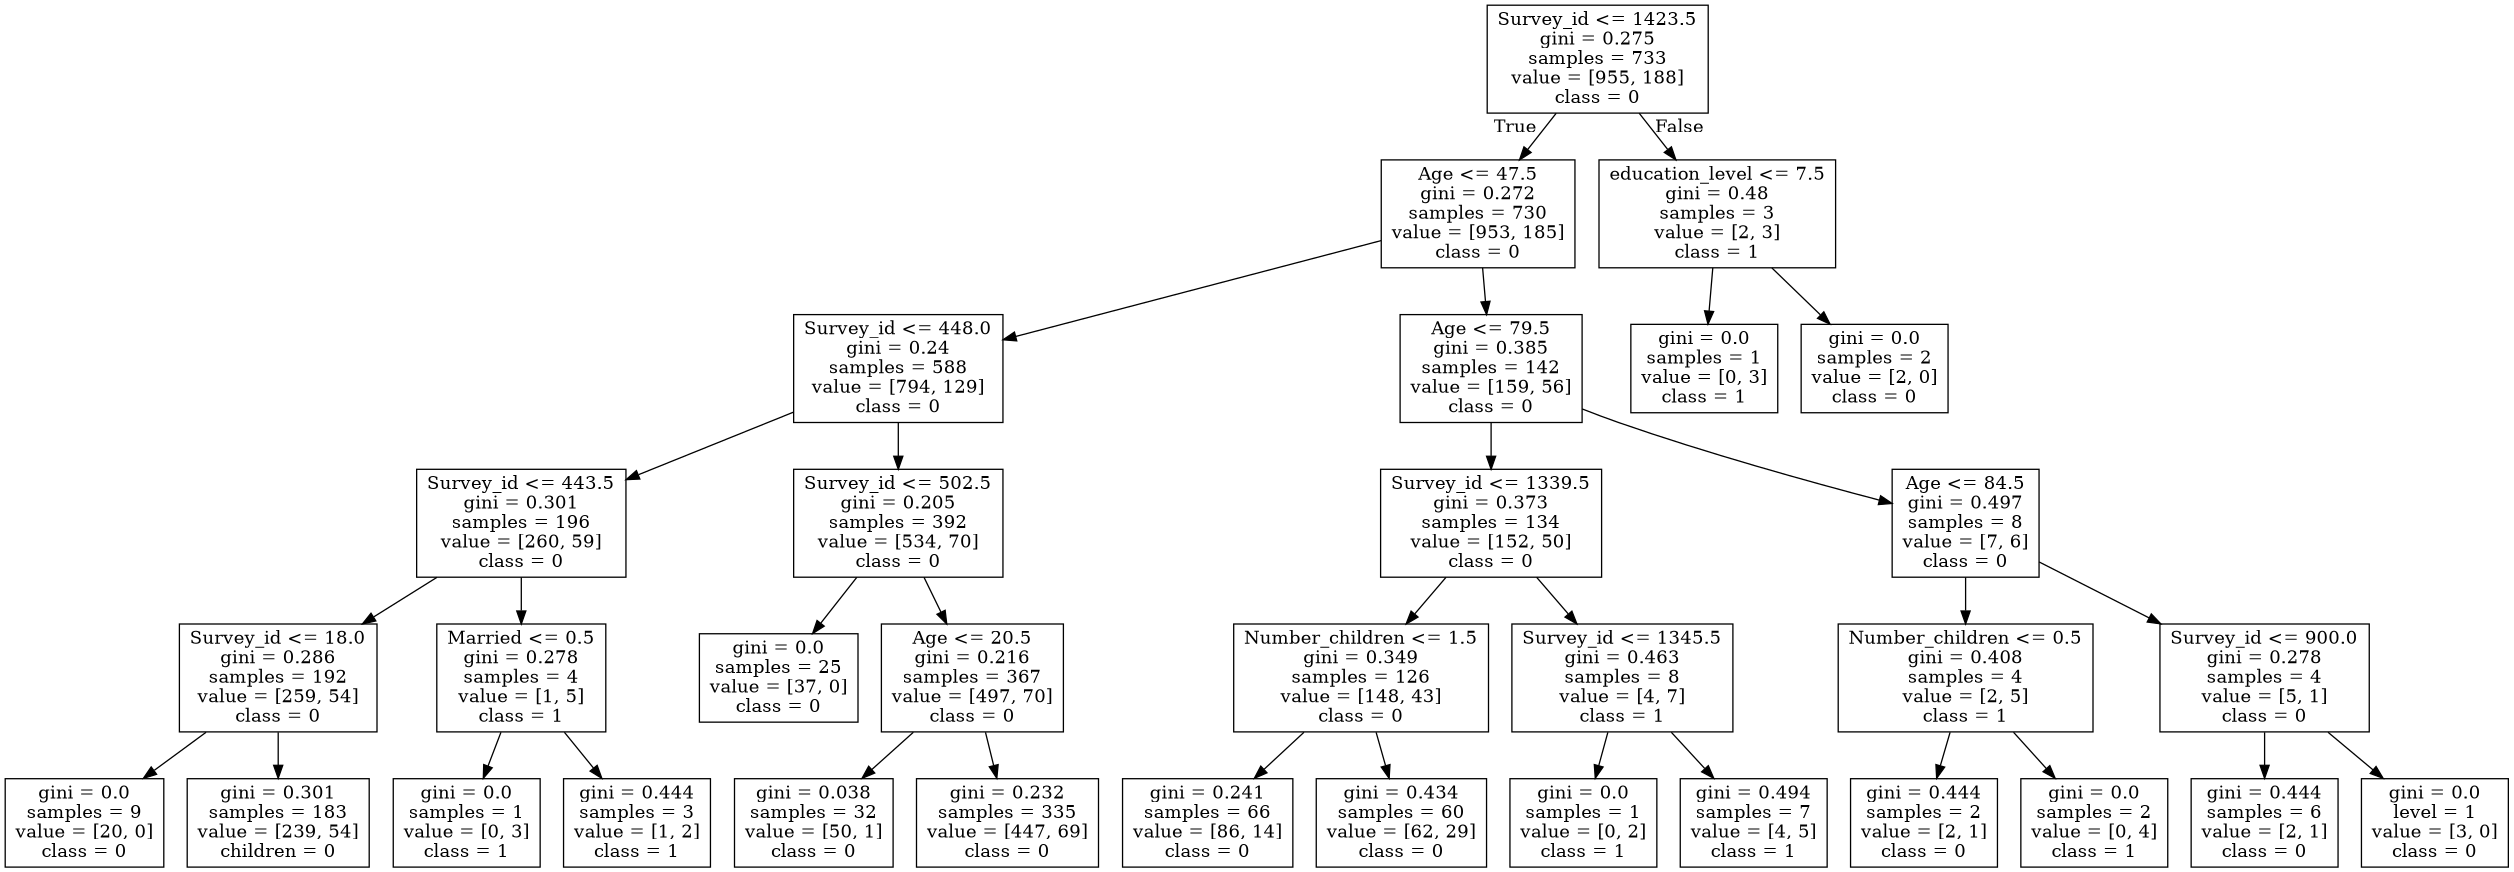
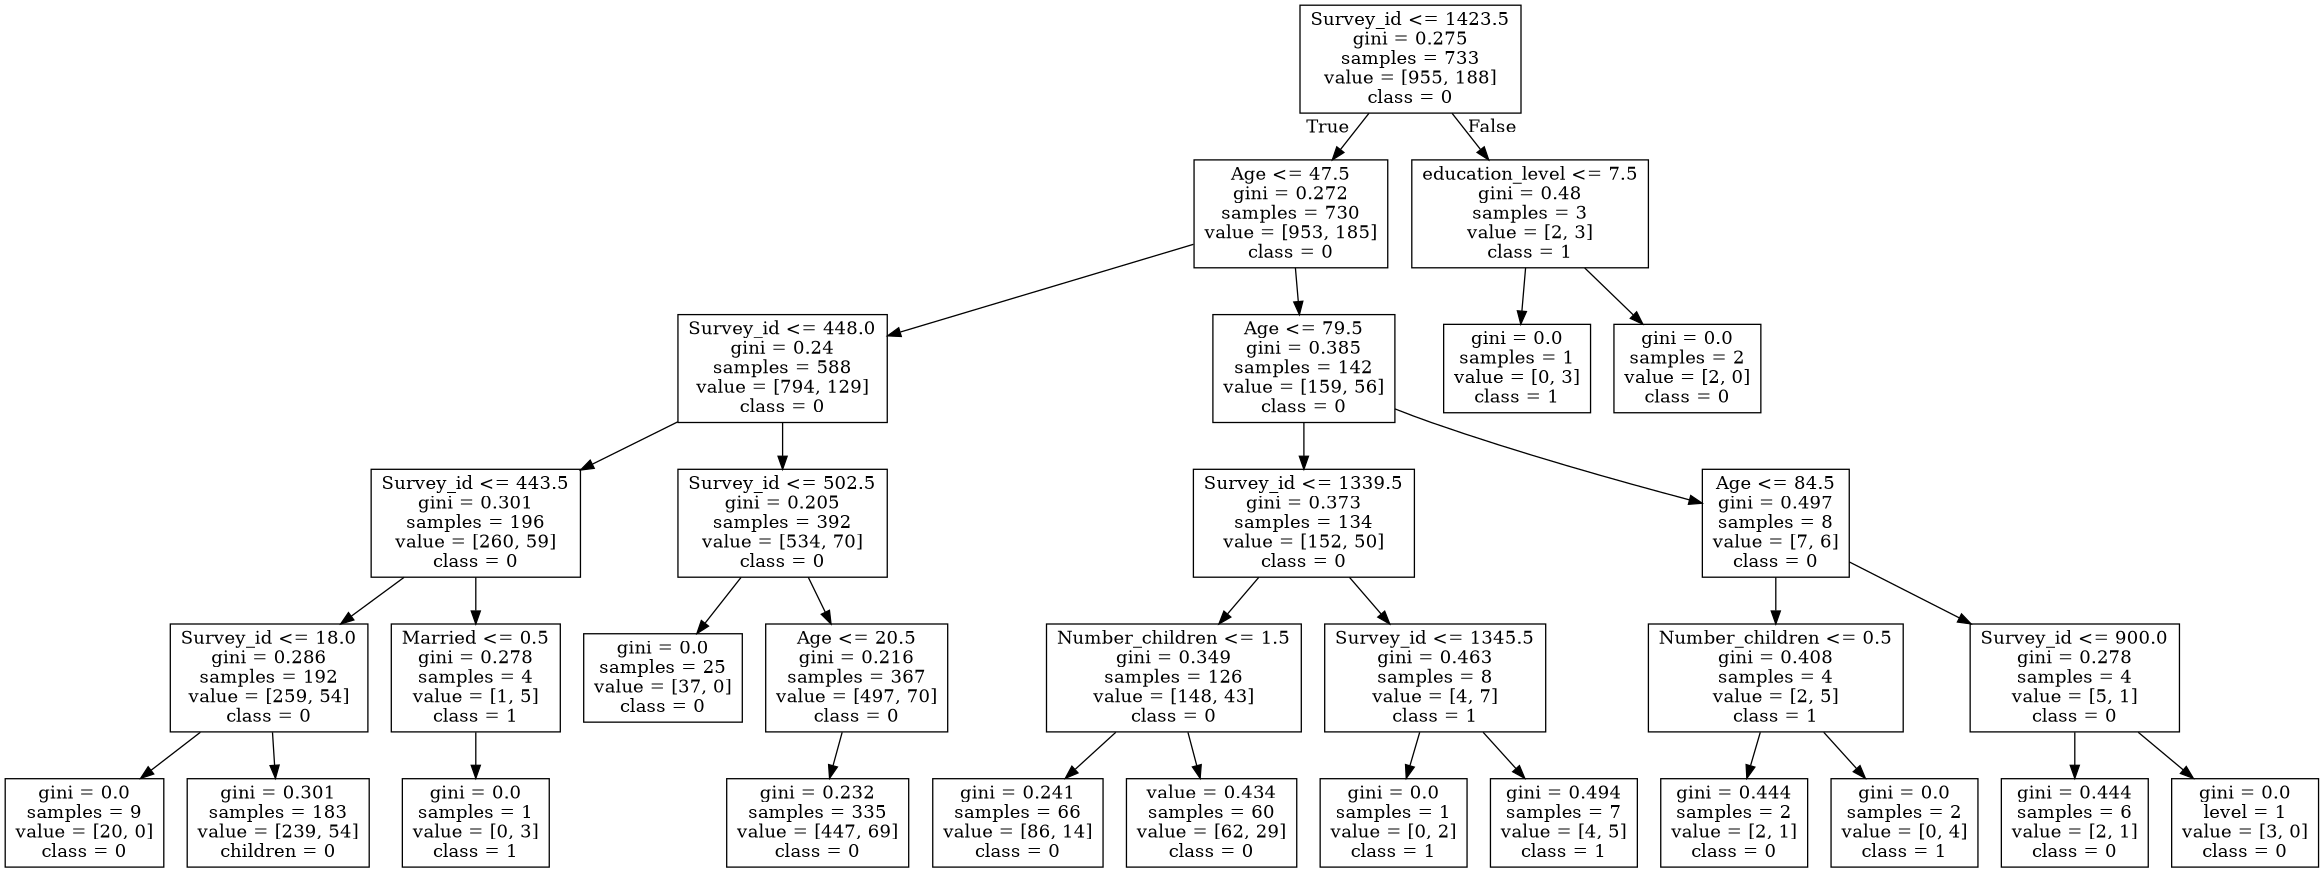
(637, 823) -> none
(814, 823) -> none
(1401, 823) -> (1212, 823)
